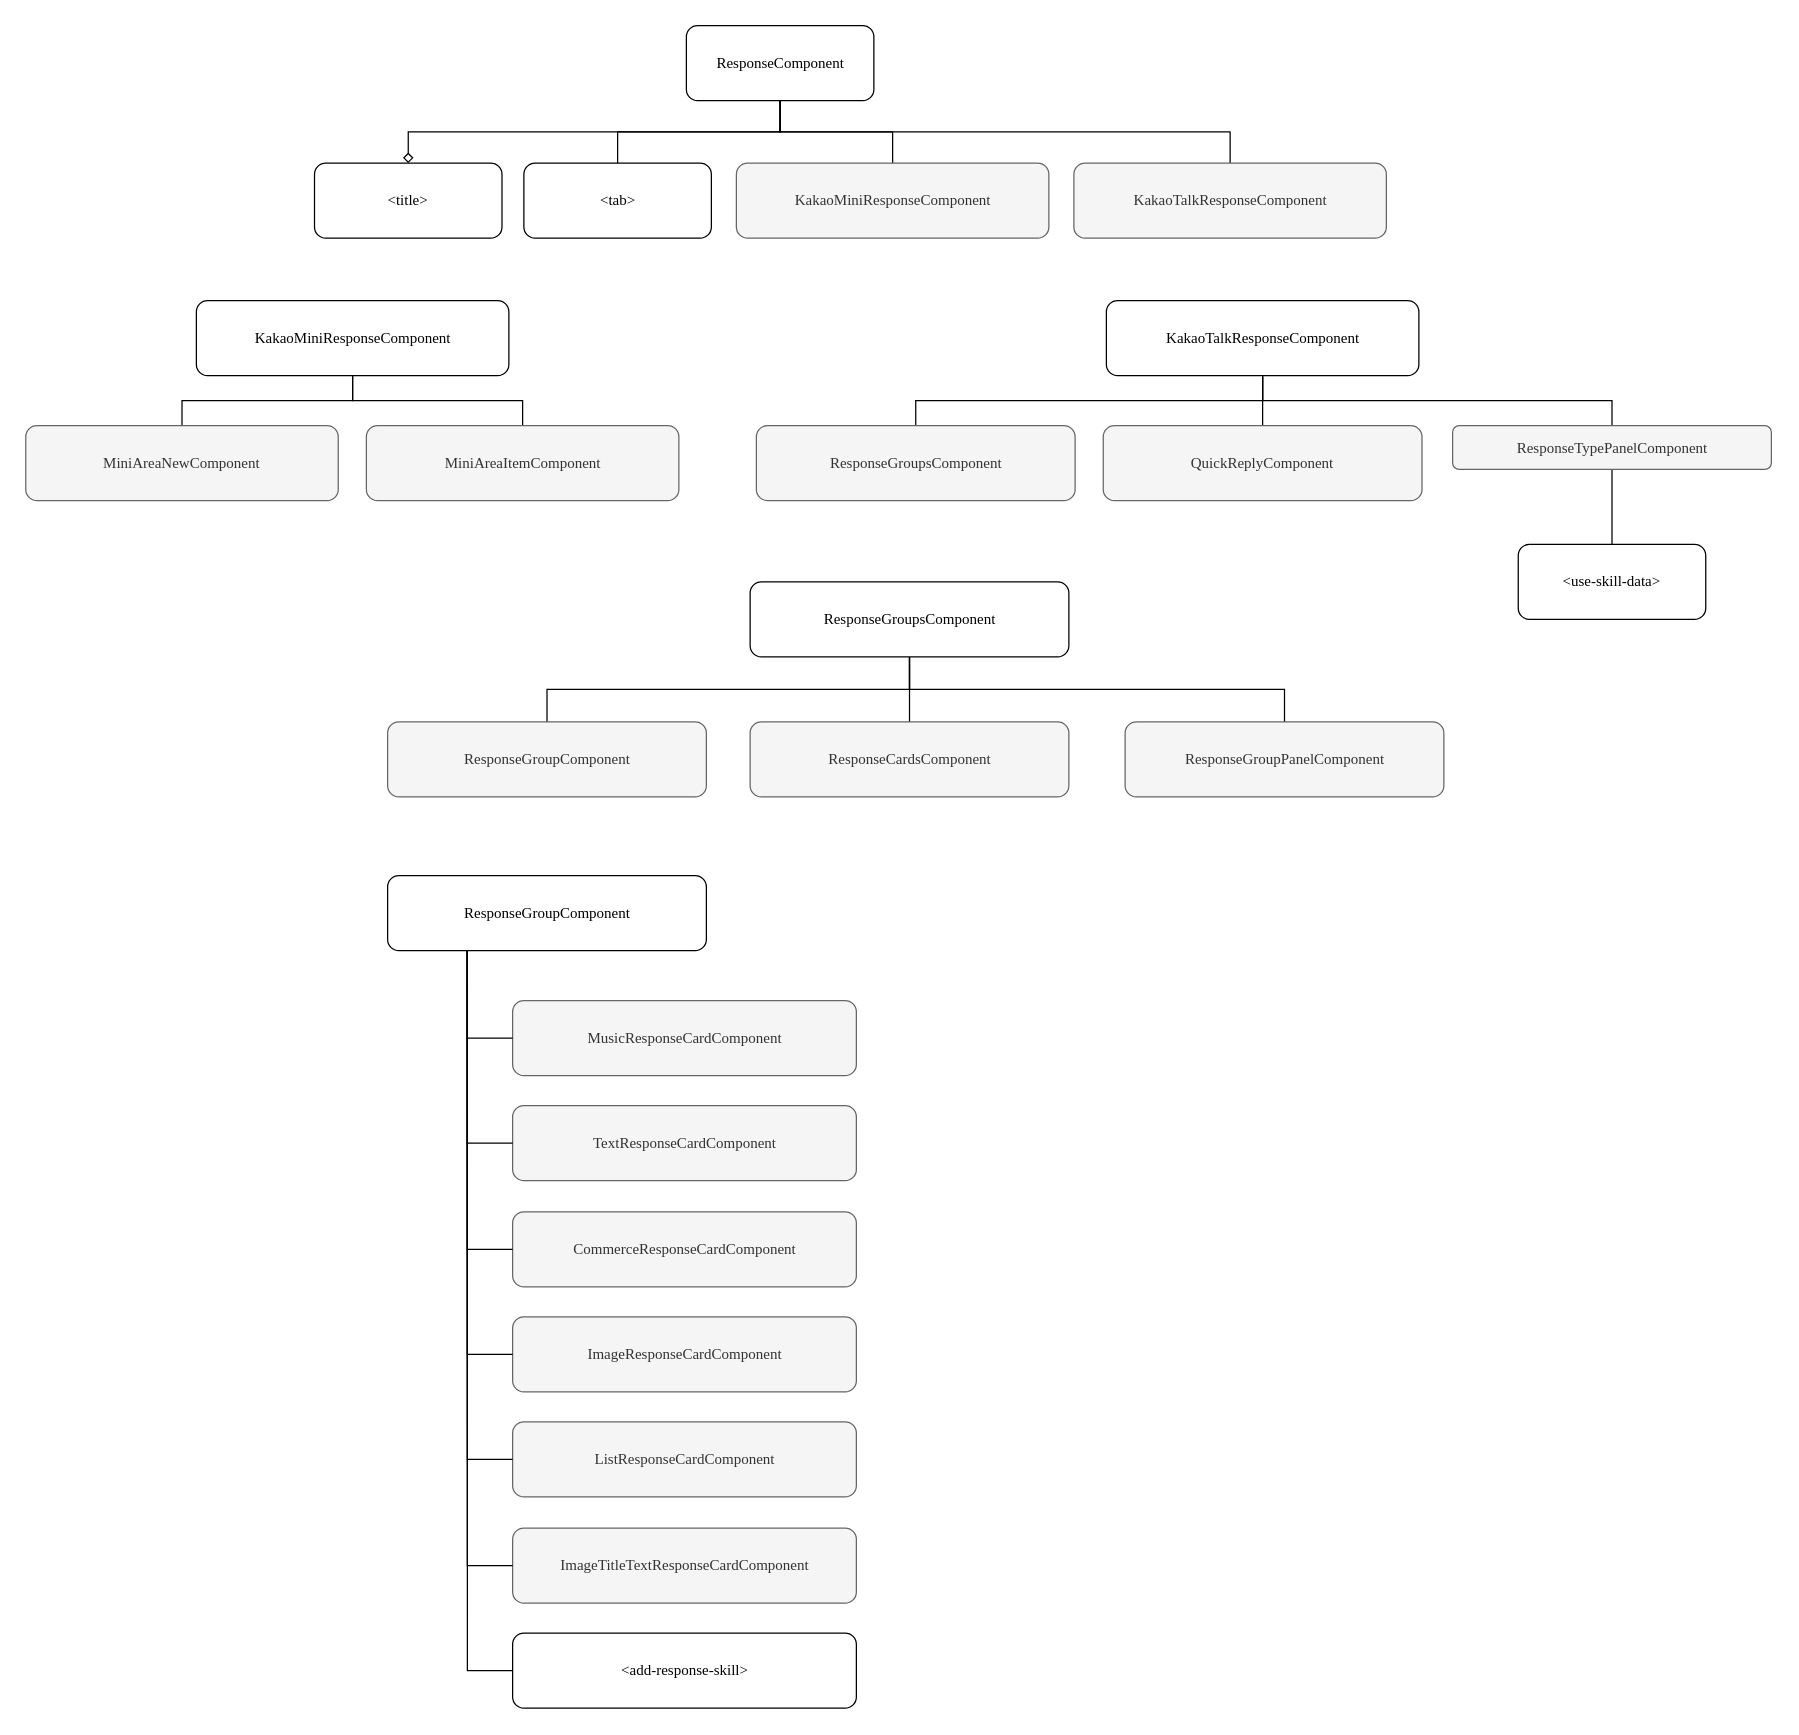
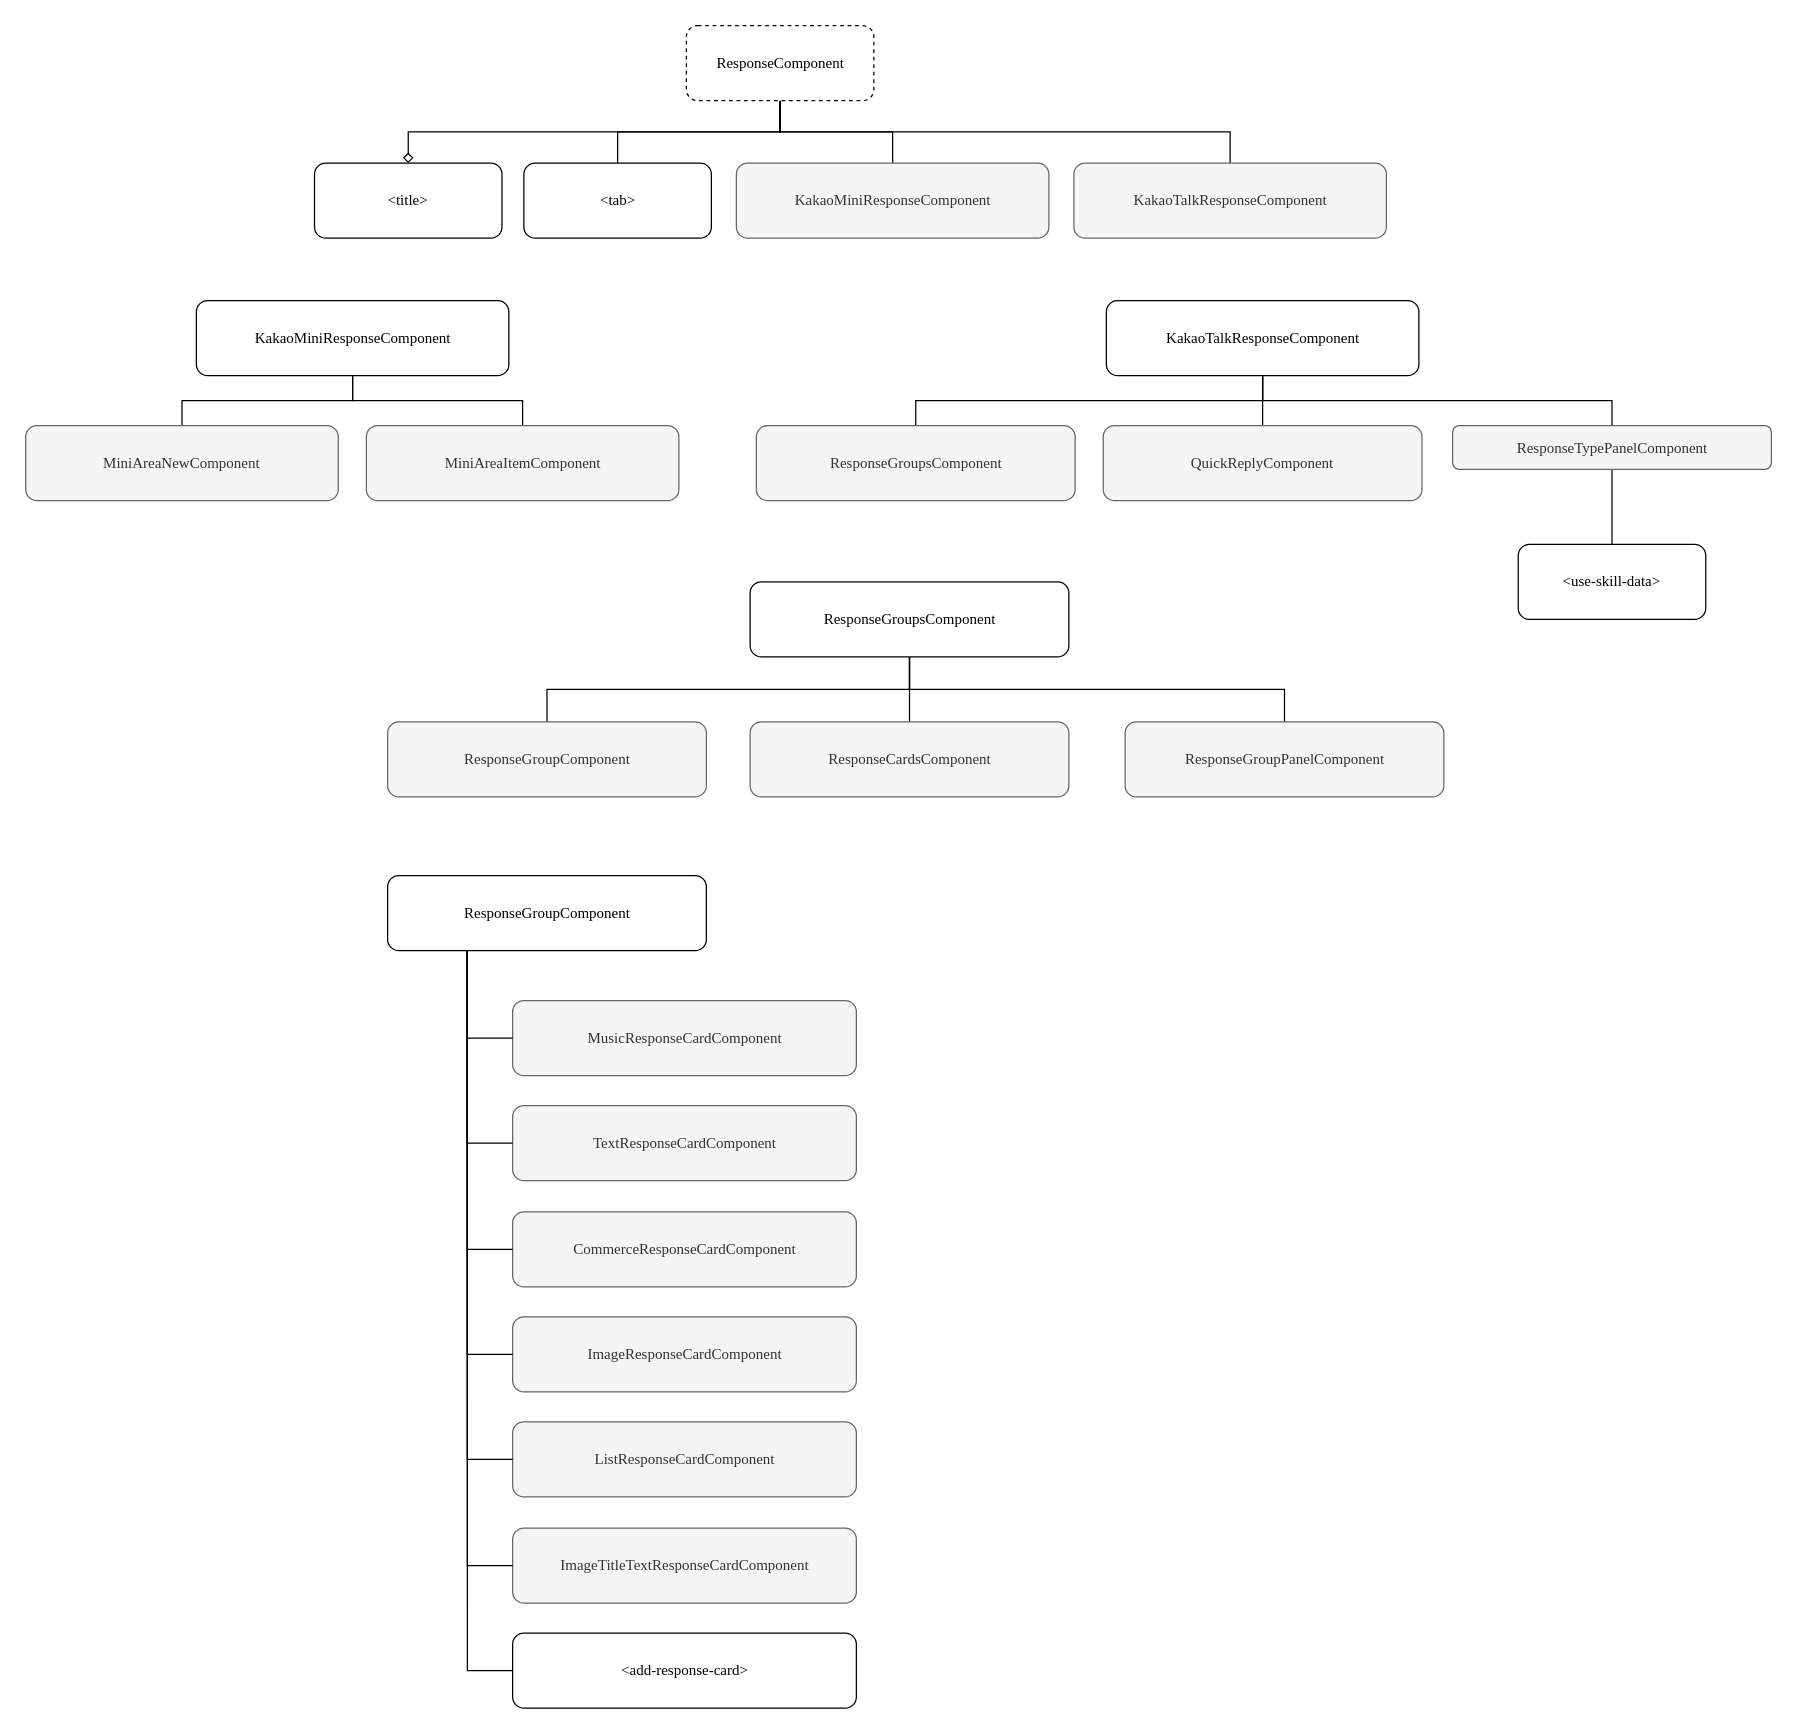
(780, 63) -> (780, 63)
(685, 1671) -> (685, 1671)
